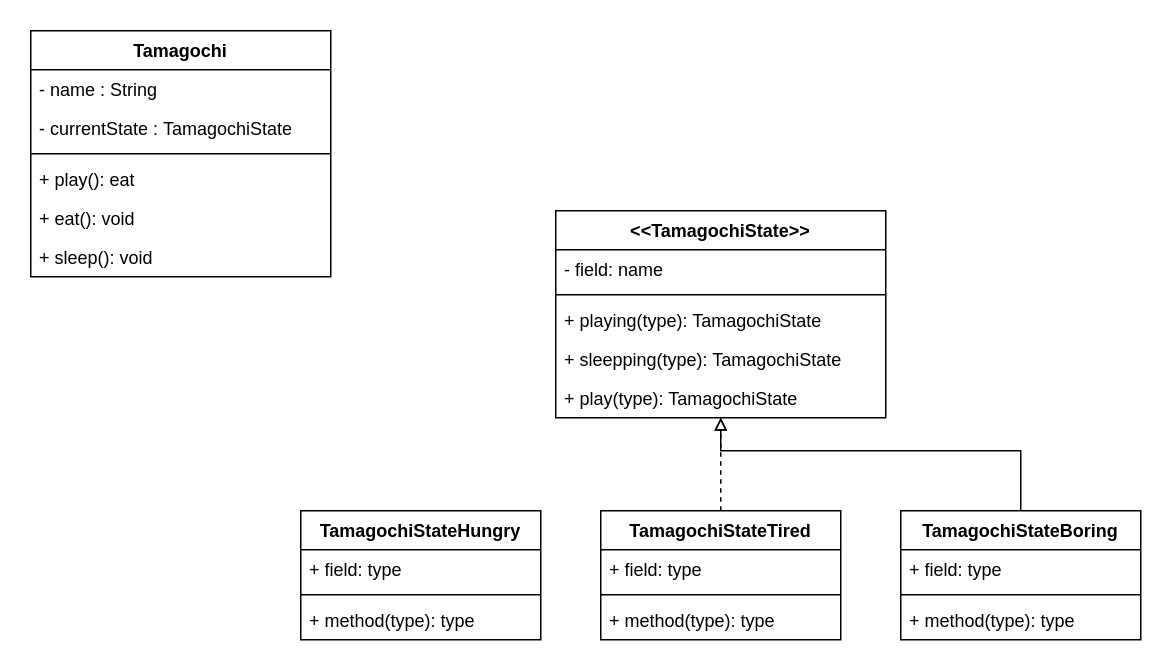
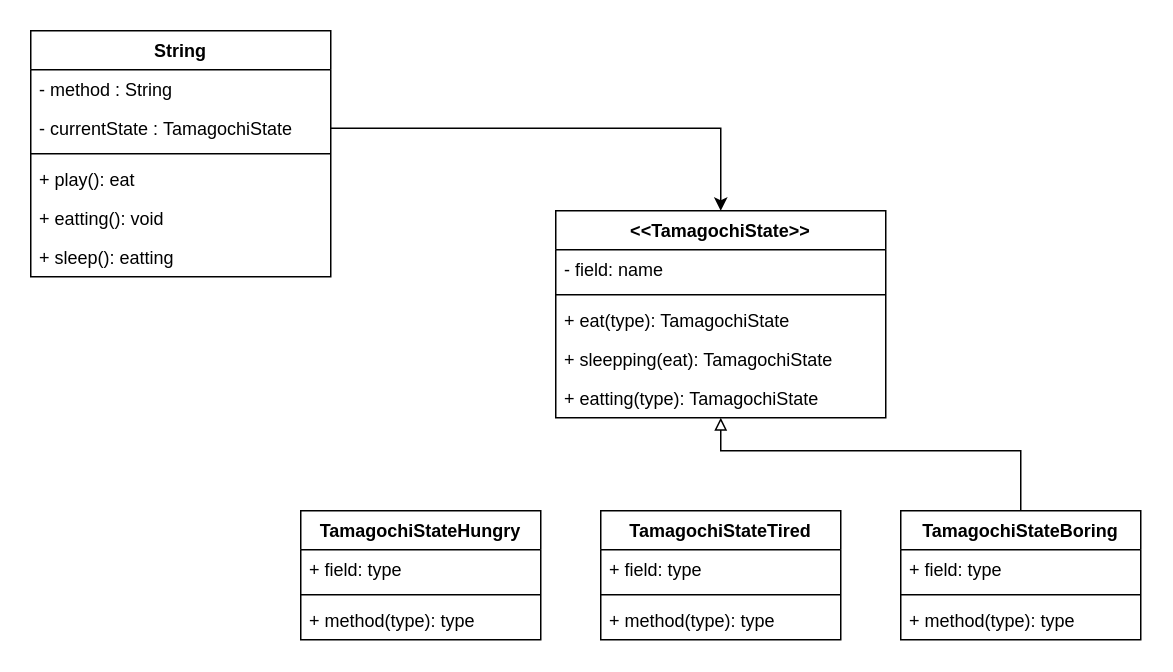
(181, 52) -> (181, 52)
(104, 91) -> (114, 91)
none -> (562, 128)
(96, 220) -> (114, 220)
(104, 259) -> (119, 259)
(707, 322) -> (691, 322)
(717, 361) -> (712, 361)
(694, 400) -> (709, 400)
(721, 481) -> none
